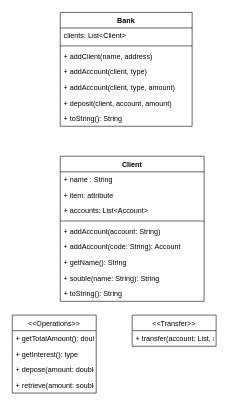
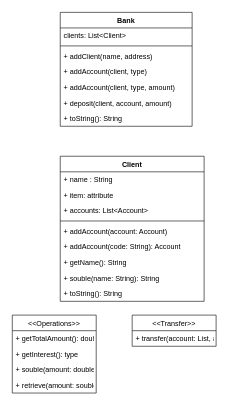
(118, 232) -> (121, 232)
(60, 370) -> (59, 370)
